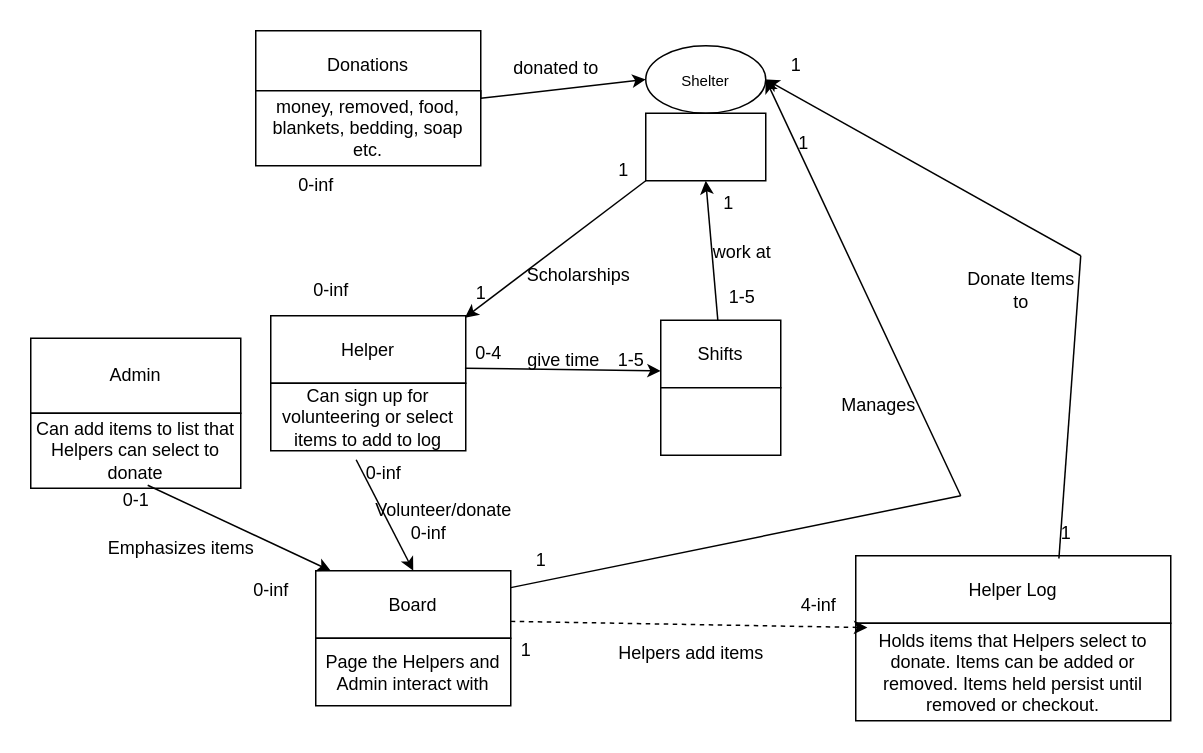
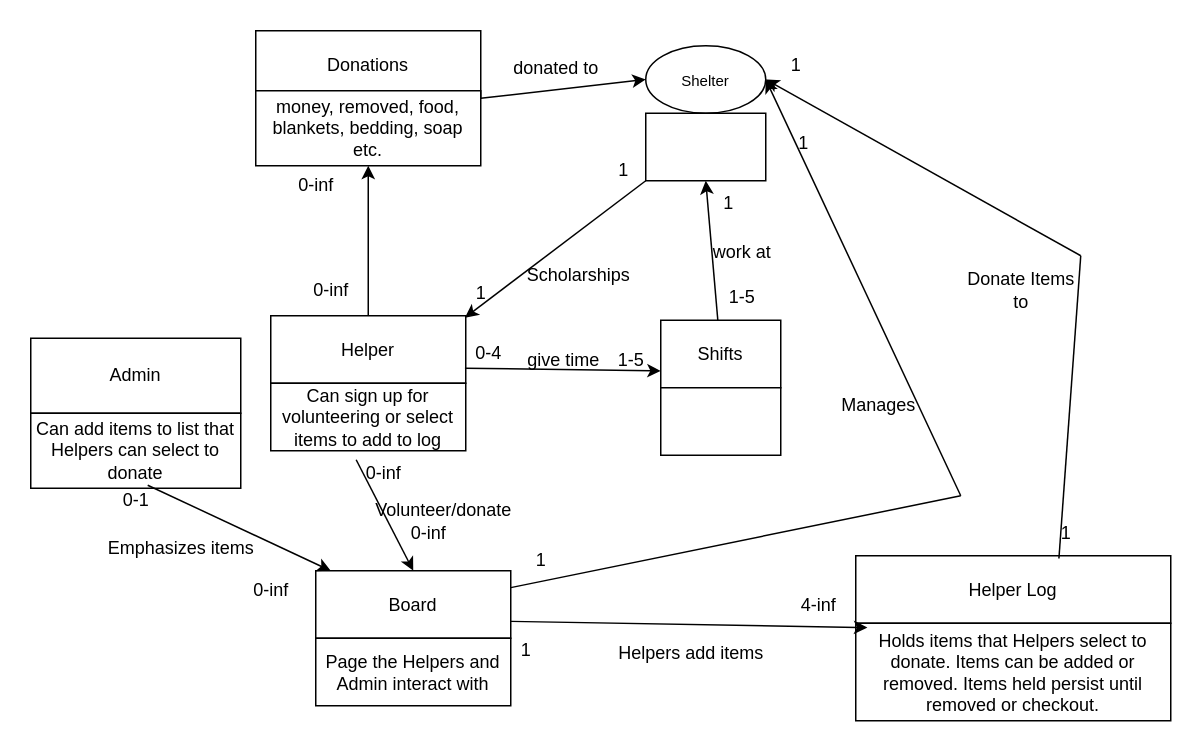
none -> (368, 246)
(683, 624) -> (683, 624)
